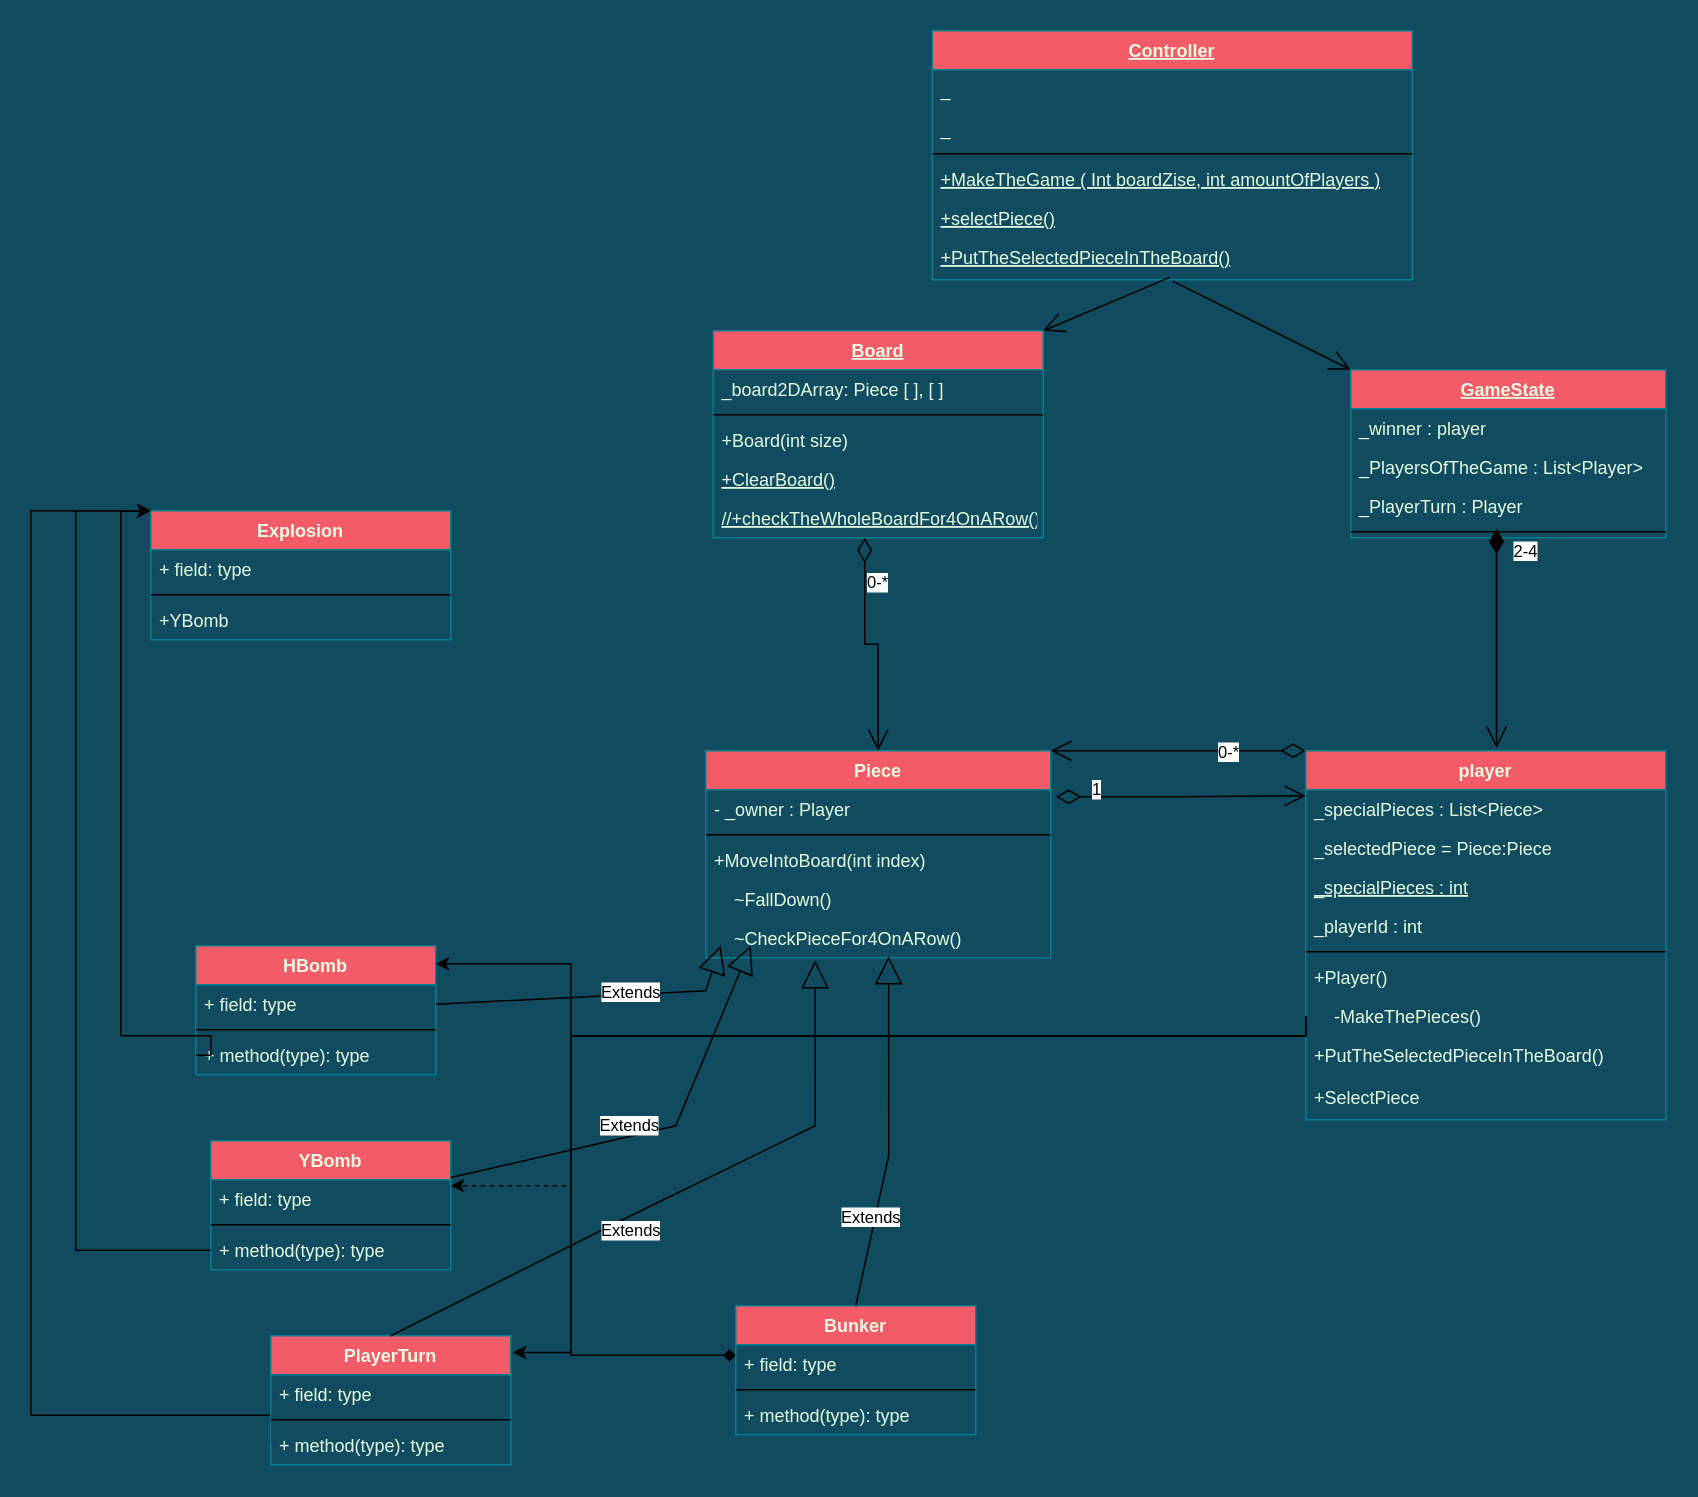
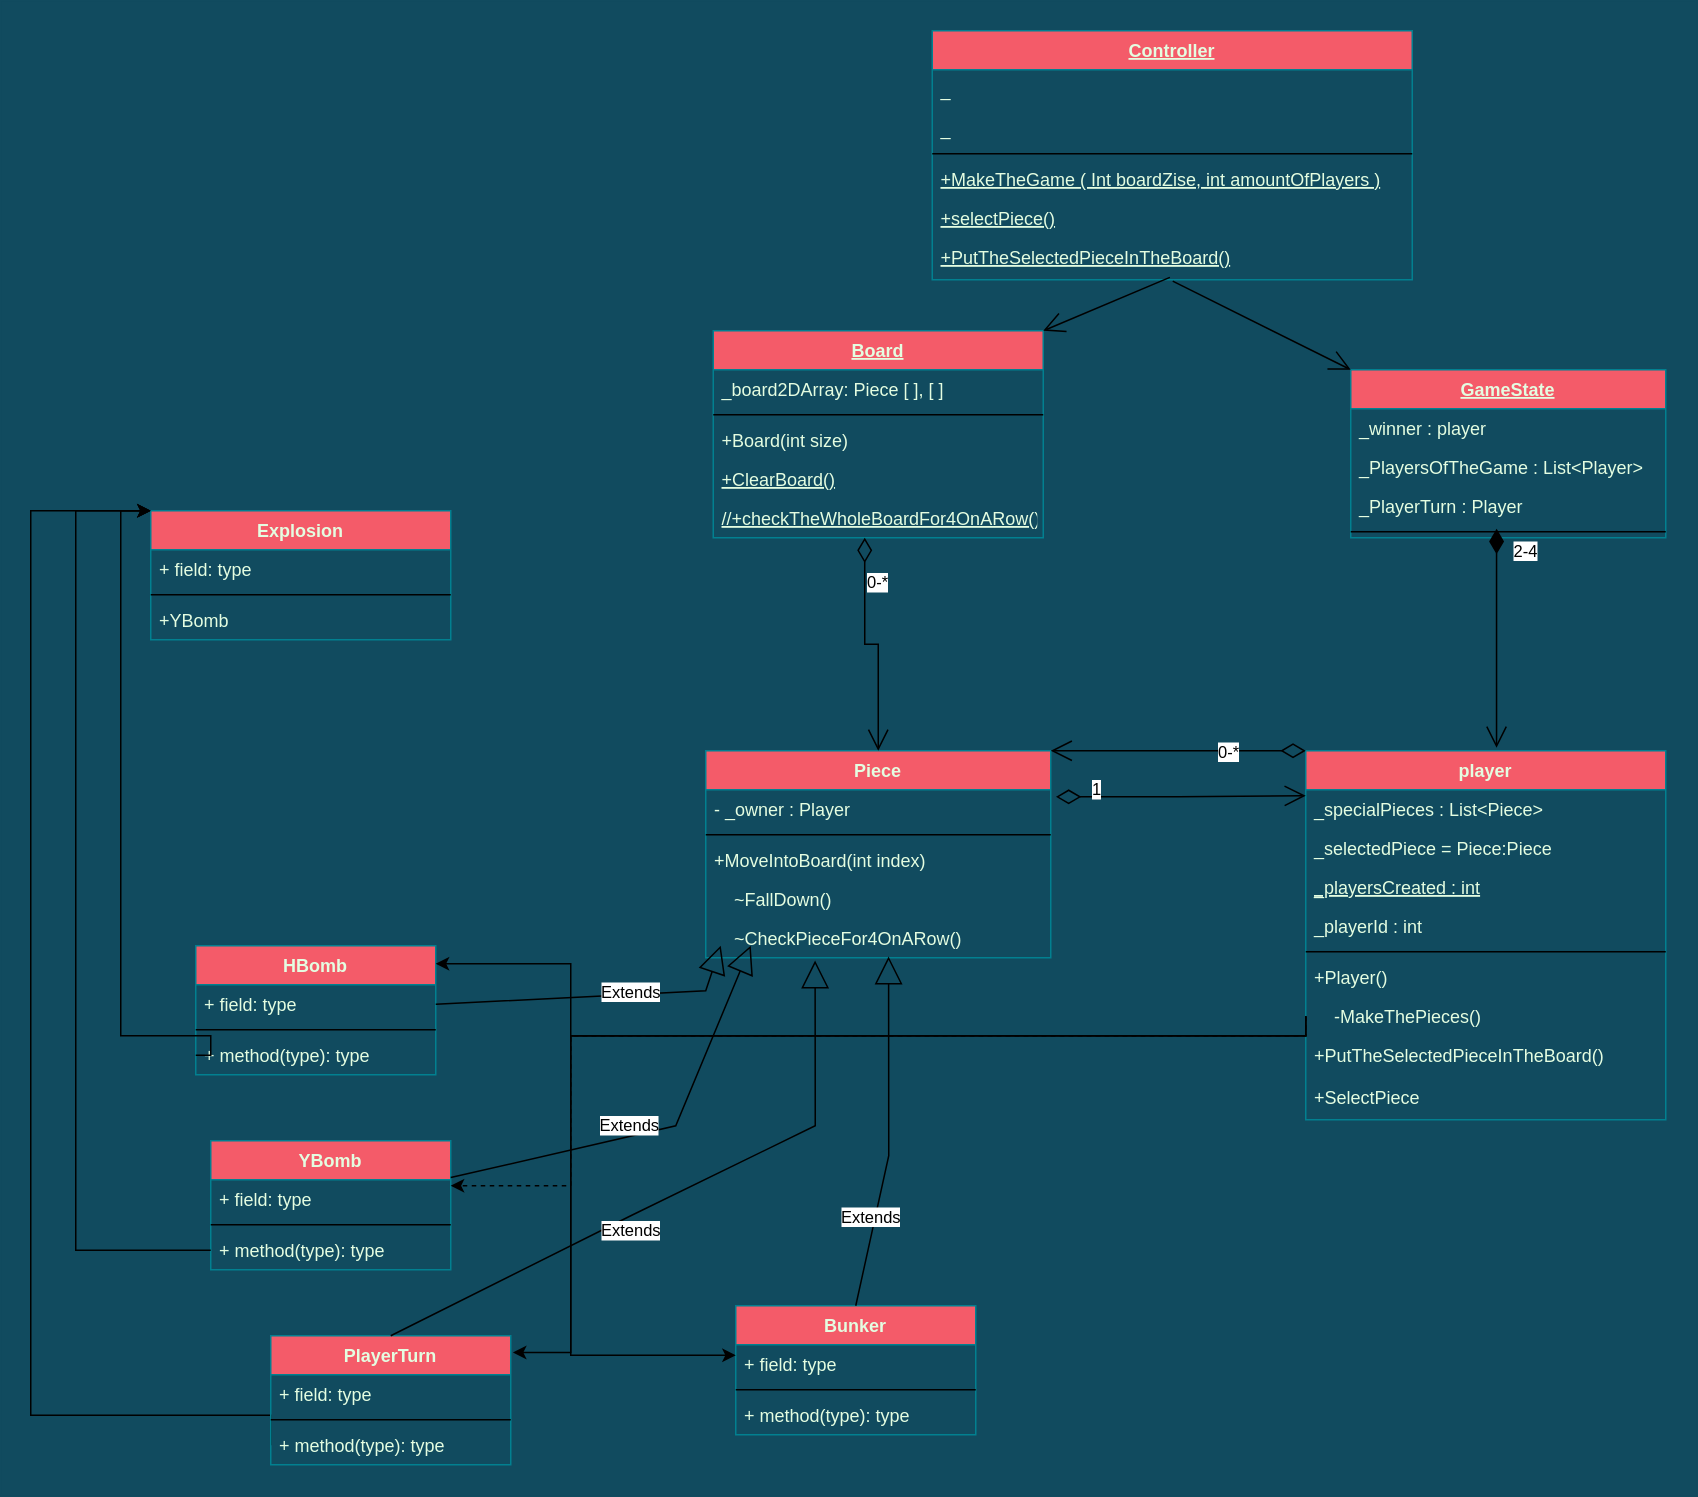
(1398, 888) -> (1408, 888)
(723, 1355) -> (724, 1355)
